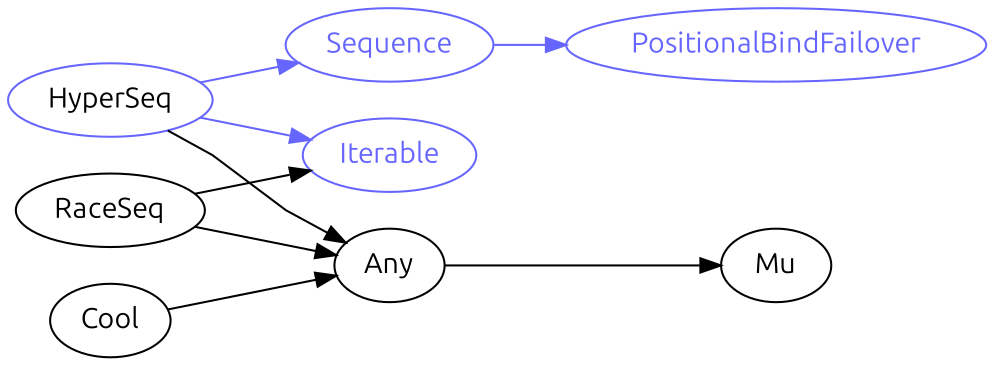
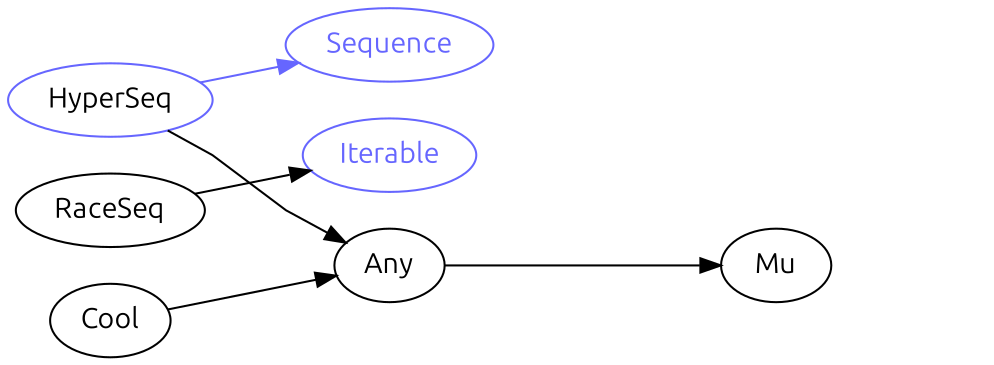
(776, 45) -> none
(245, 127) -> none
(255, 239) -> none
